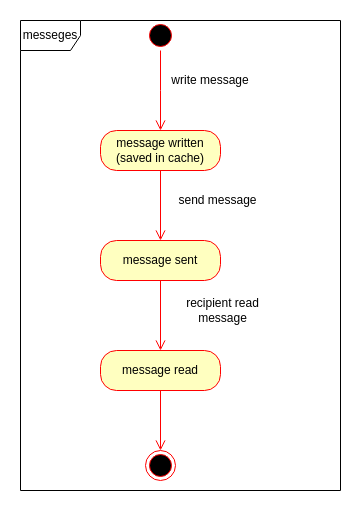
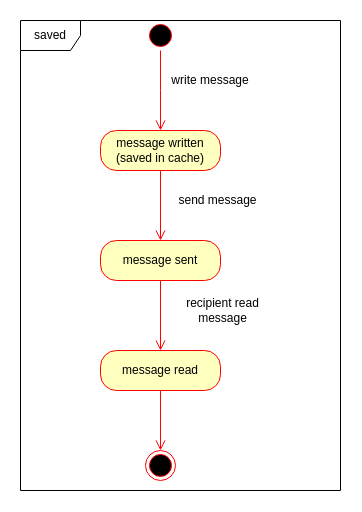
(51, 36) -> (51, 36)
